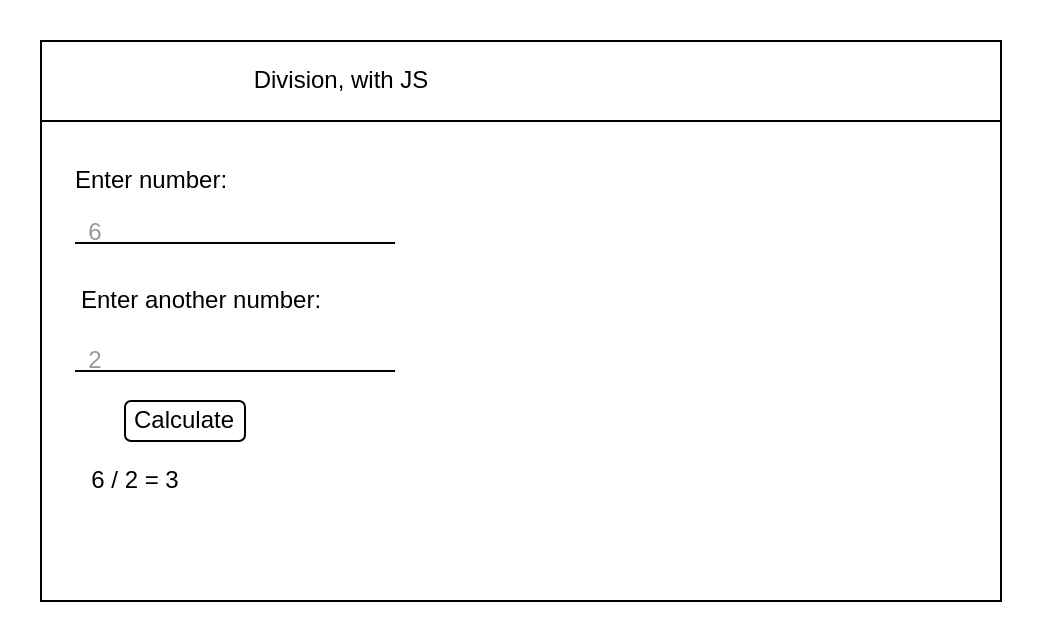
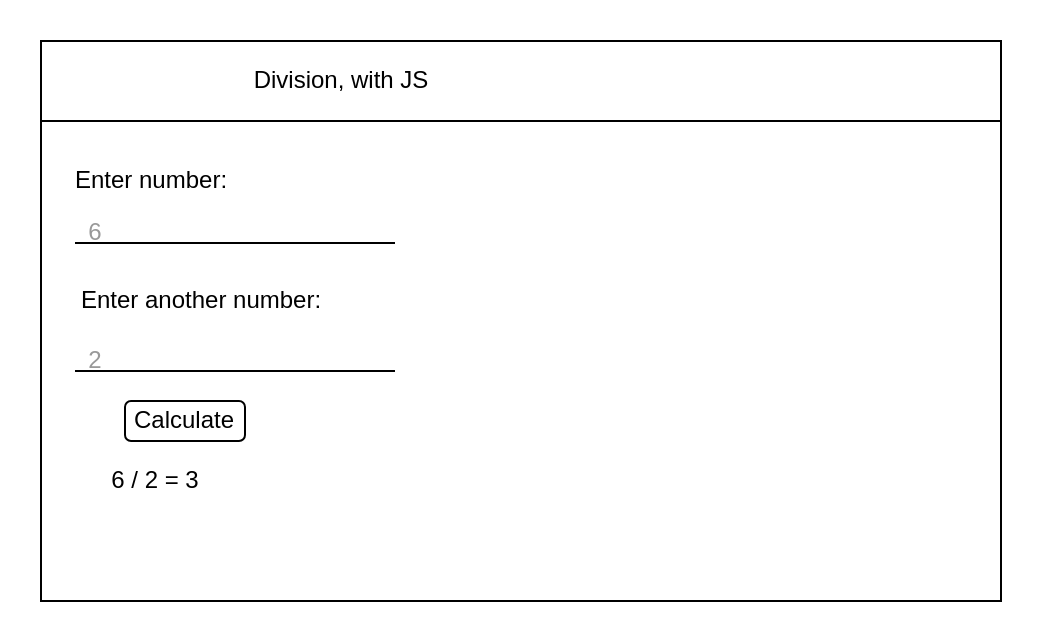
(135, 481) -> (155, 481)
